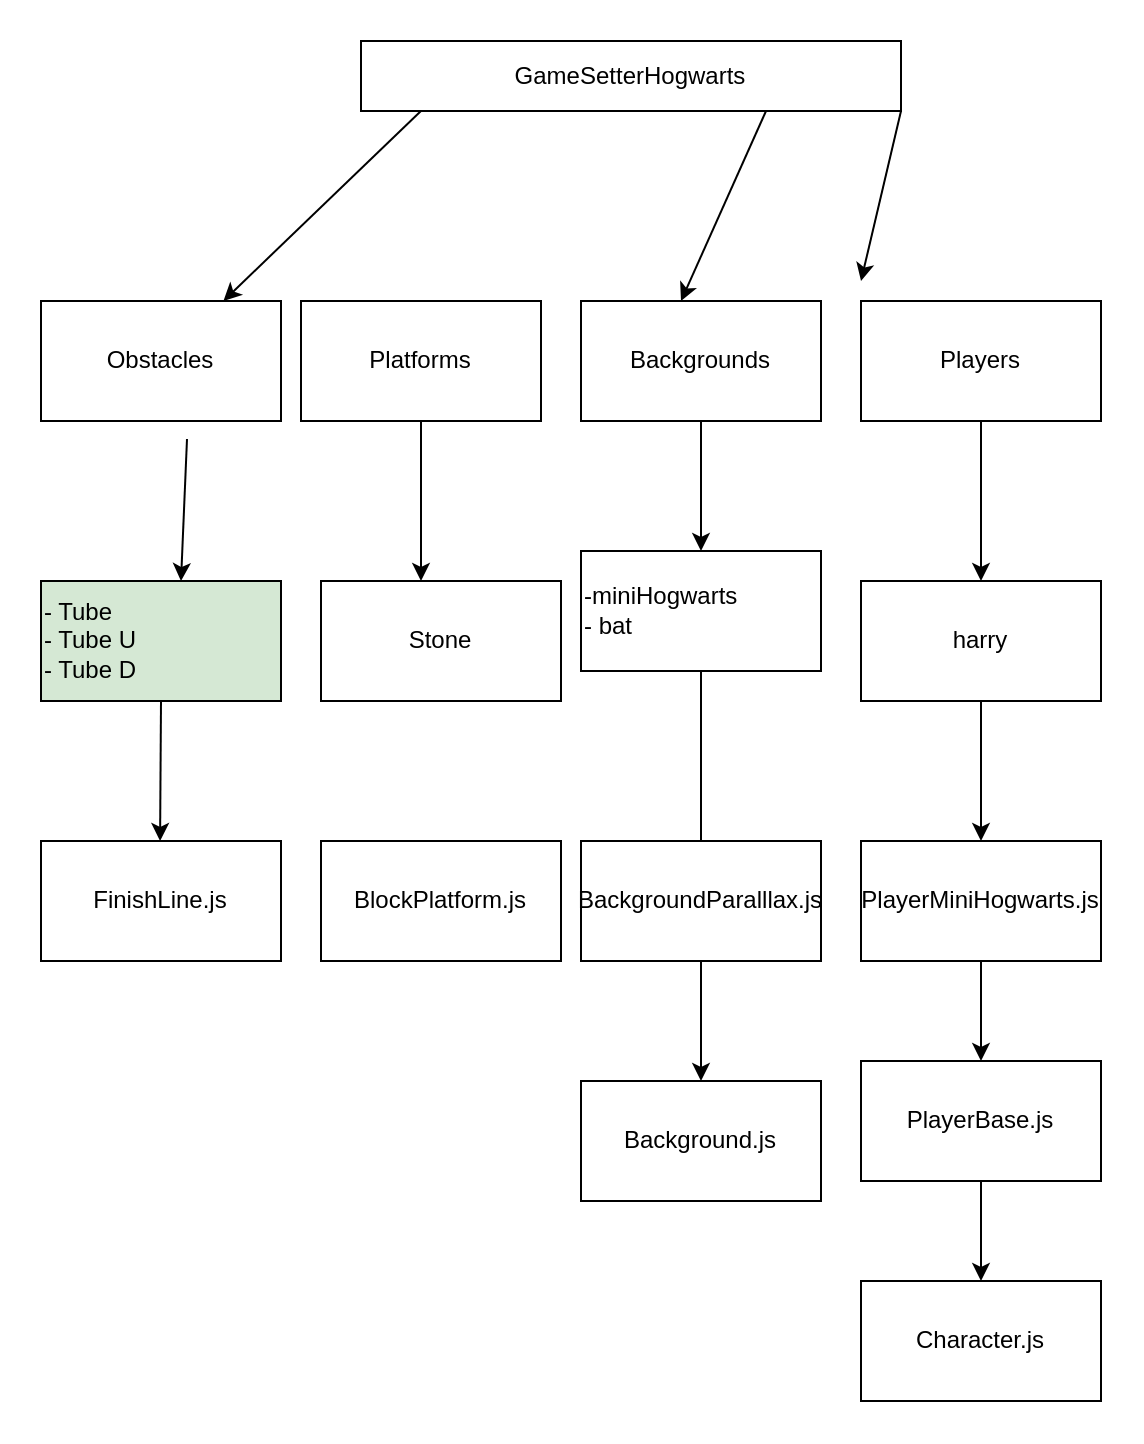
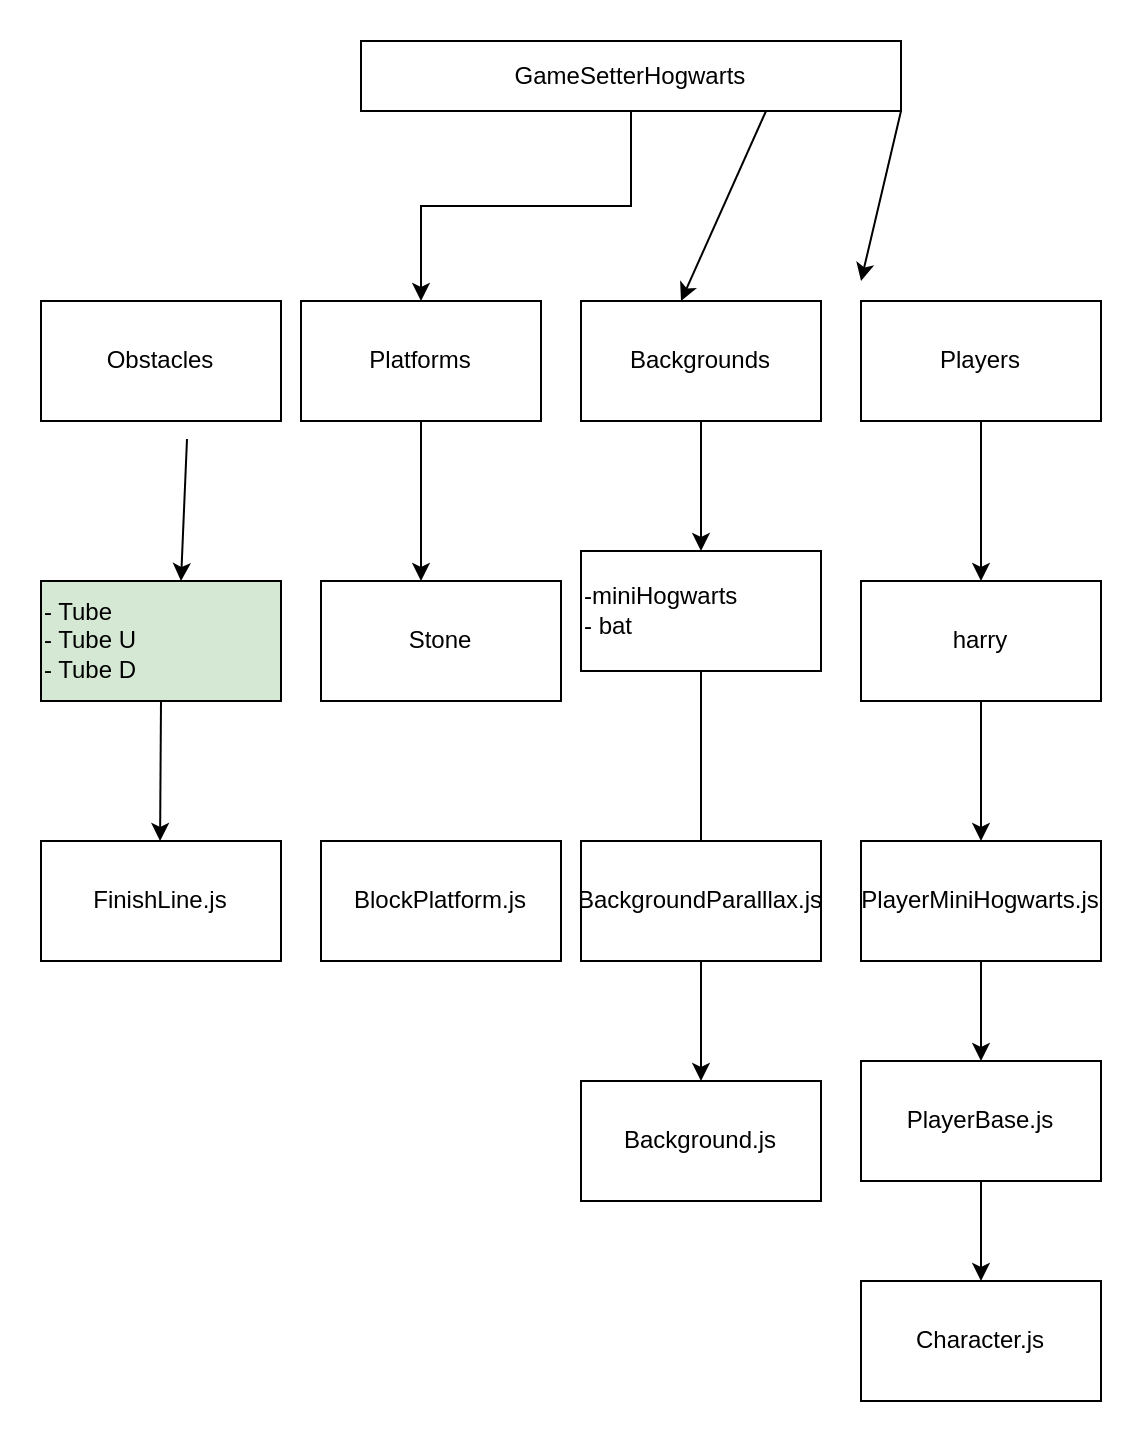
(327, 201) -> none
none -> (533, 206)
